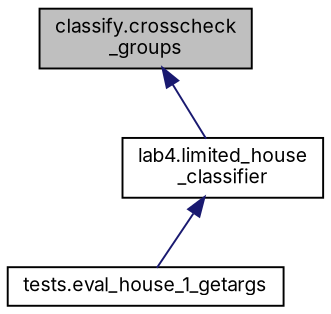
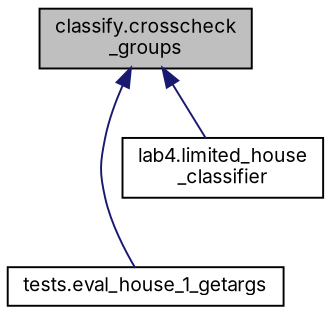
(175, 241) -> (102, 178)
